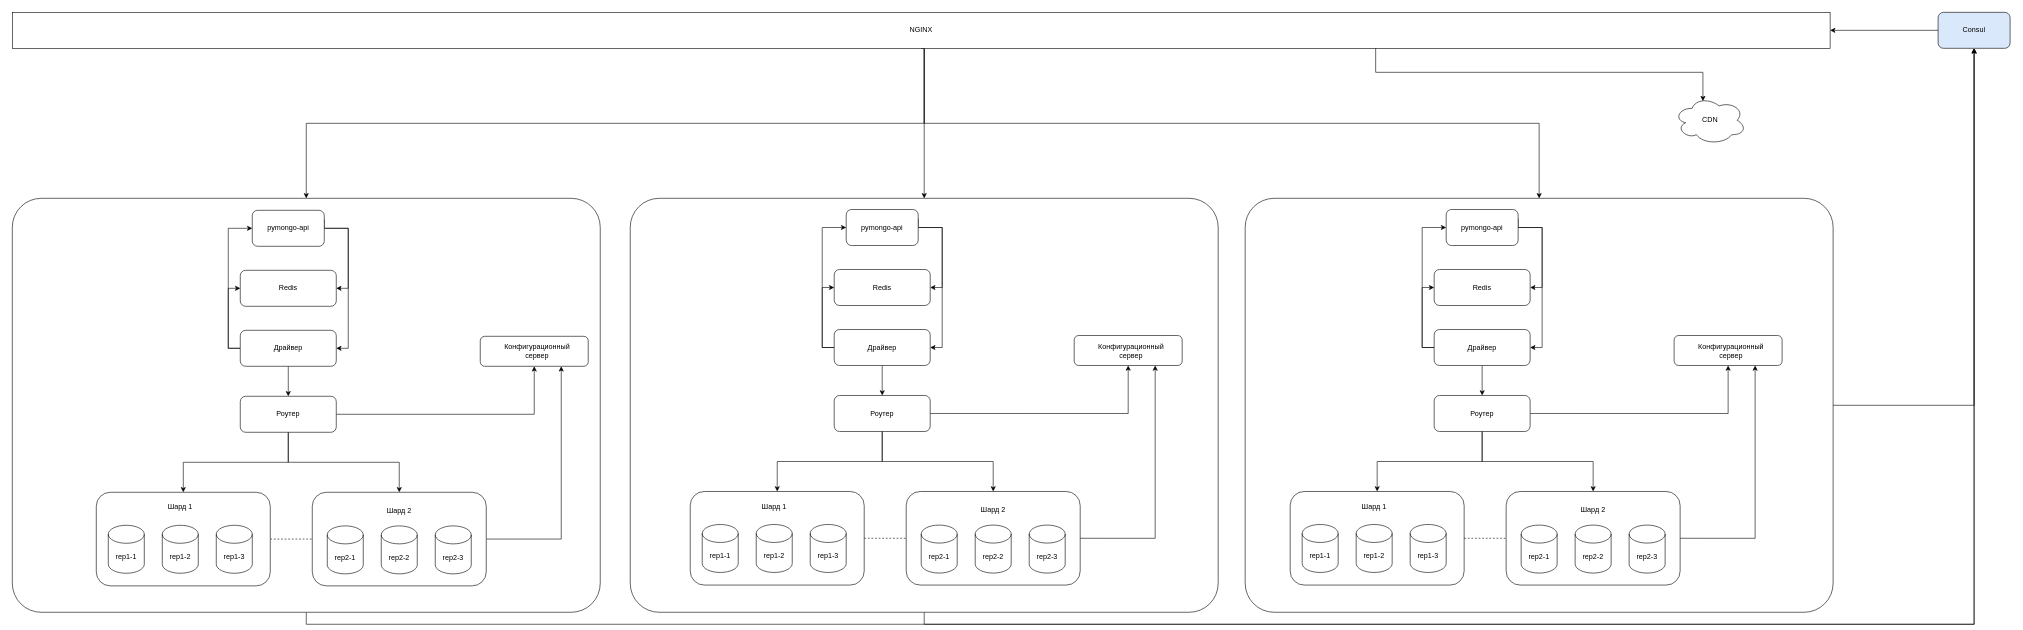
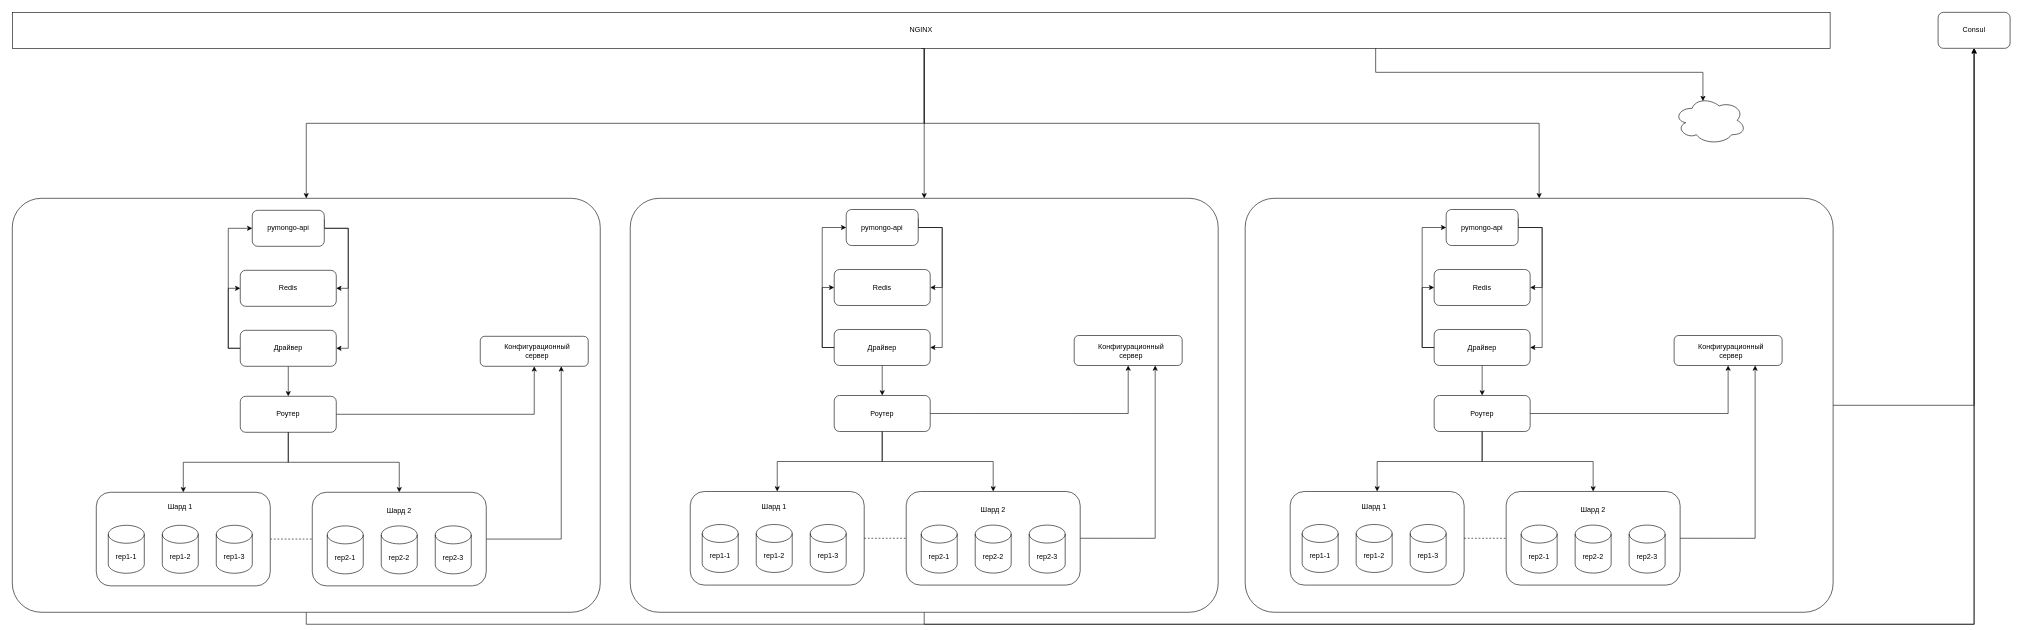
(1835, 30) -> none
(1974, 30) -> (1974, 30)
(1710, 120) -> none
